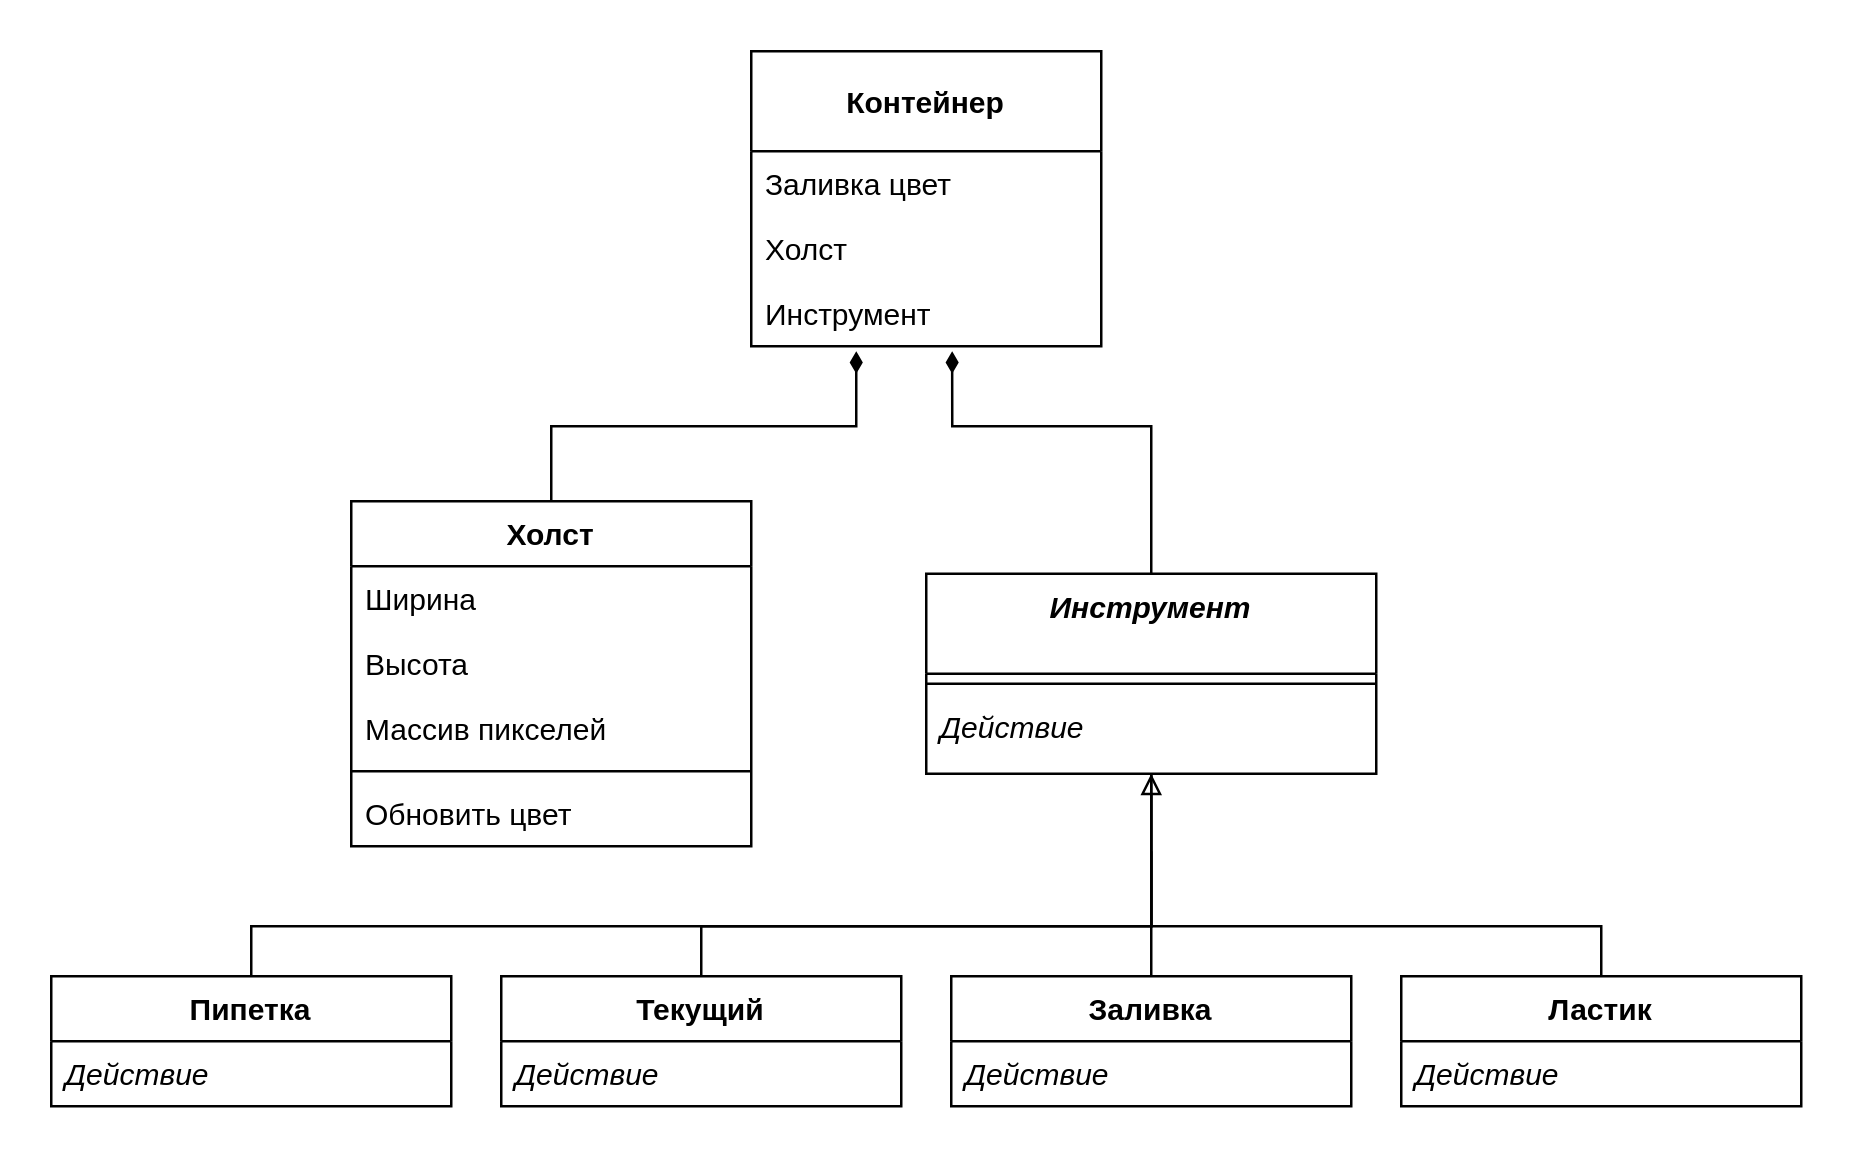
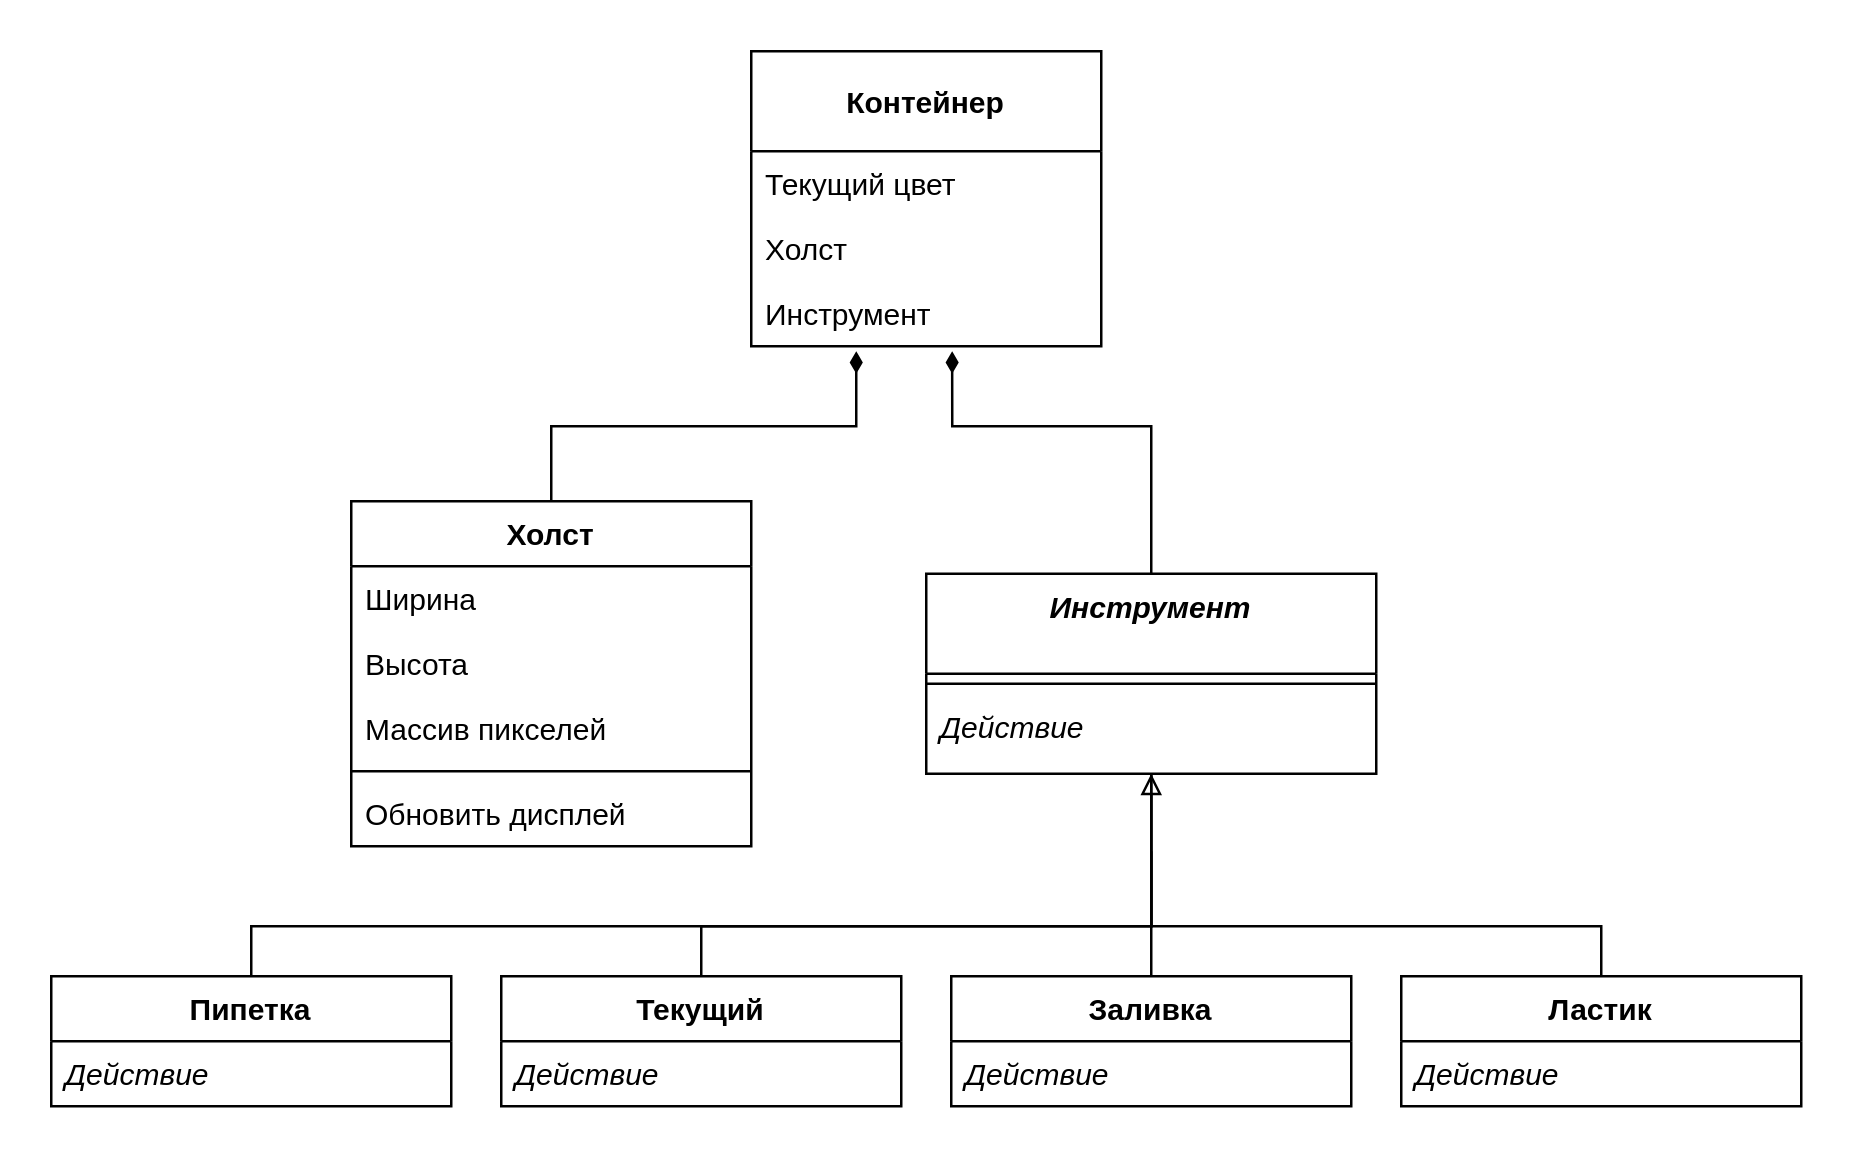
(862, 185) -> (862, 185)
(470, 815) -> (496, 815)
